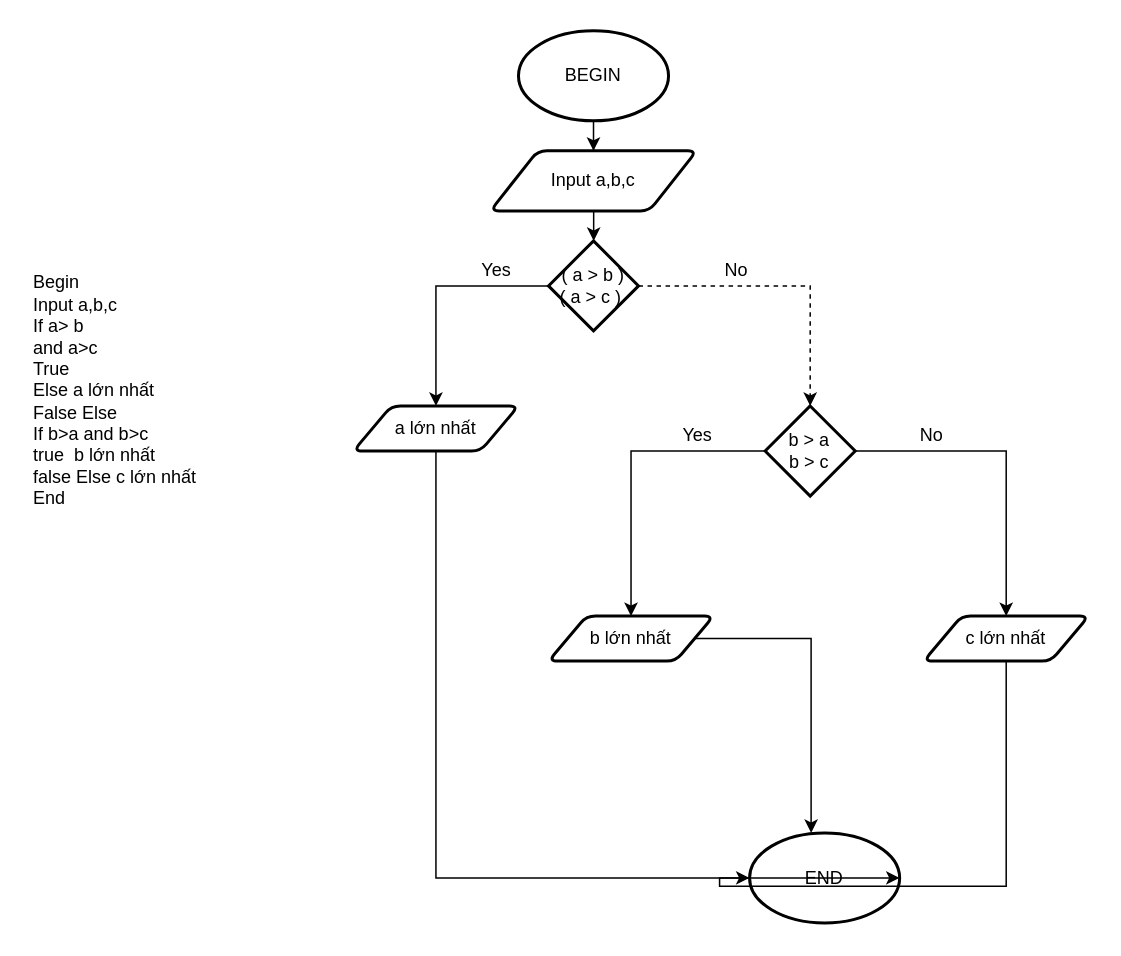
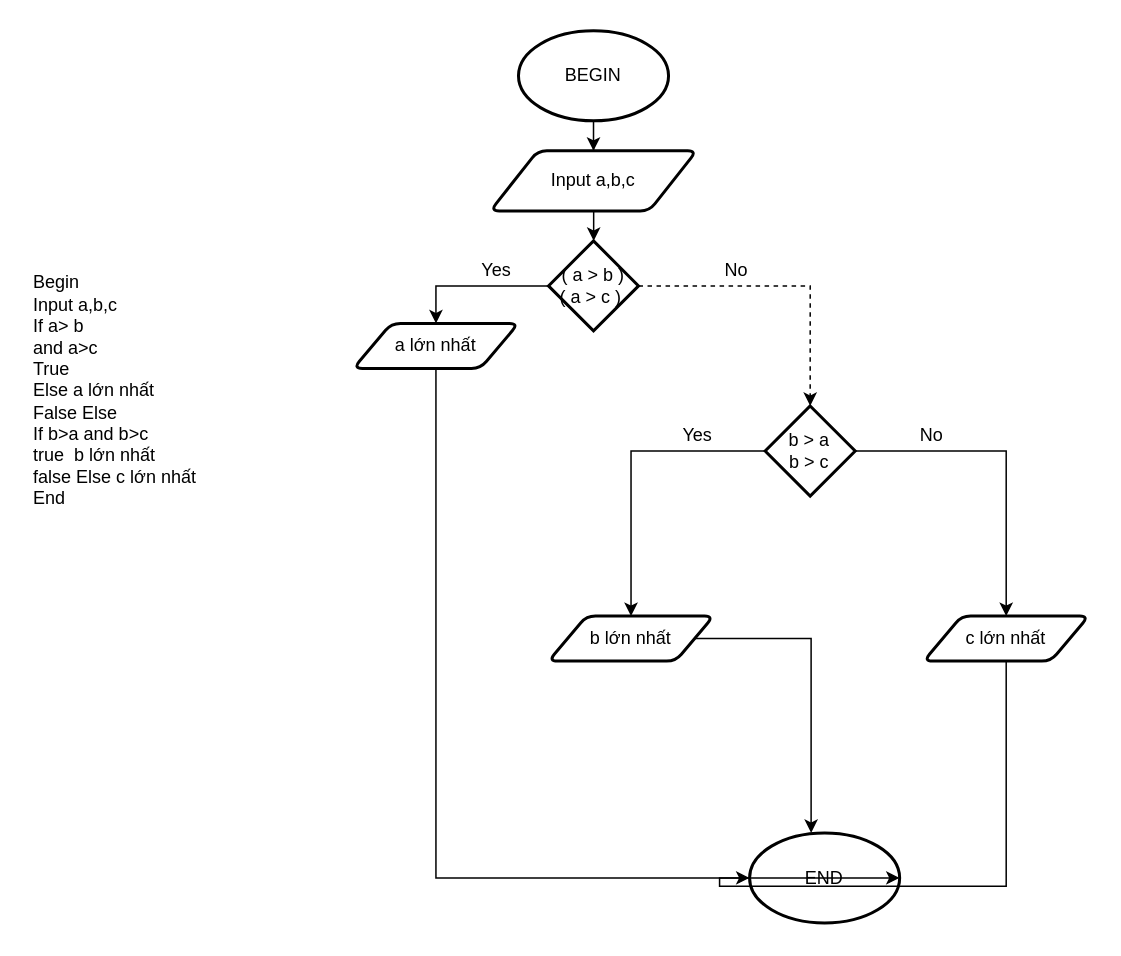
(436, 428) -> (436, 346)
